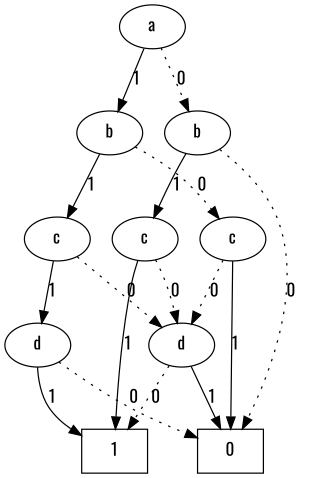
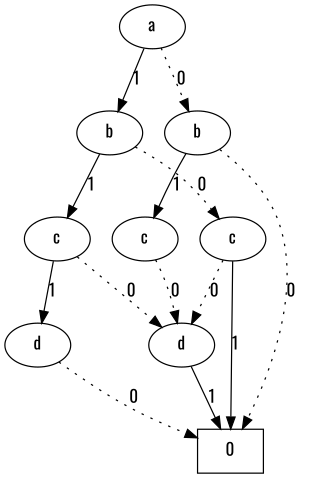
(115, 451) -> none
